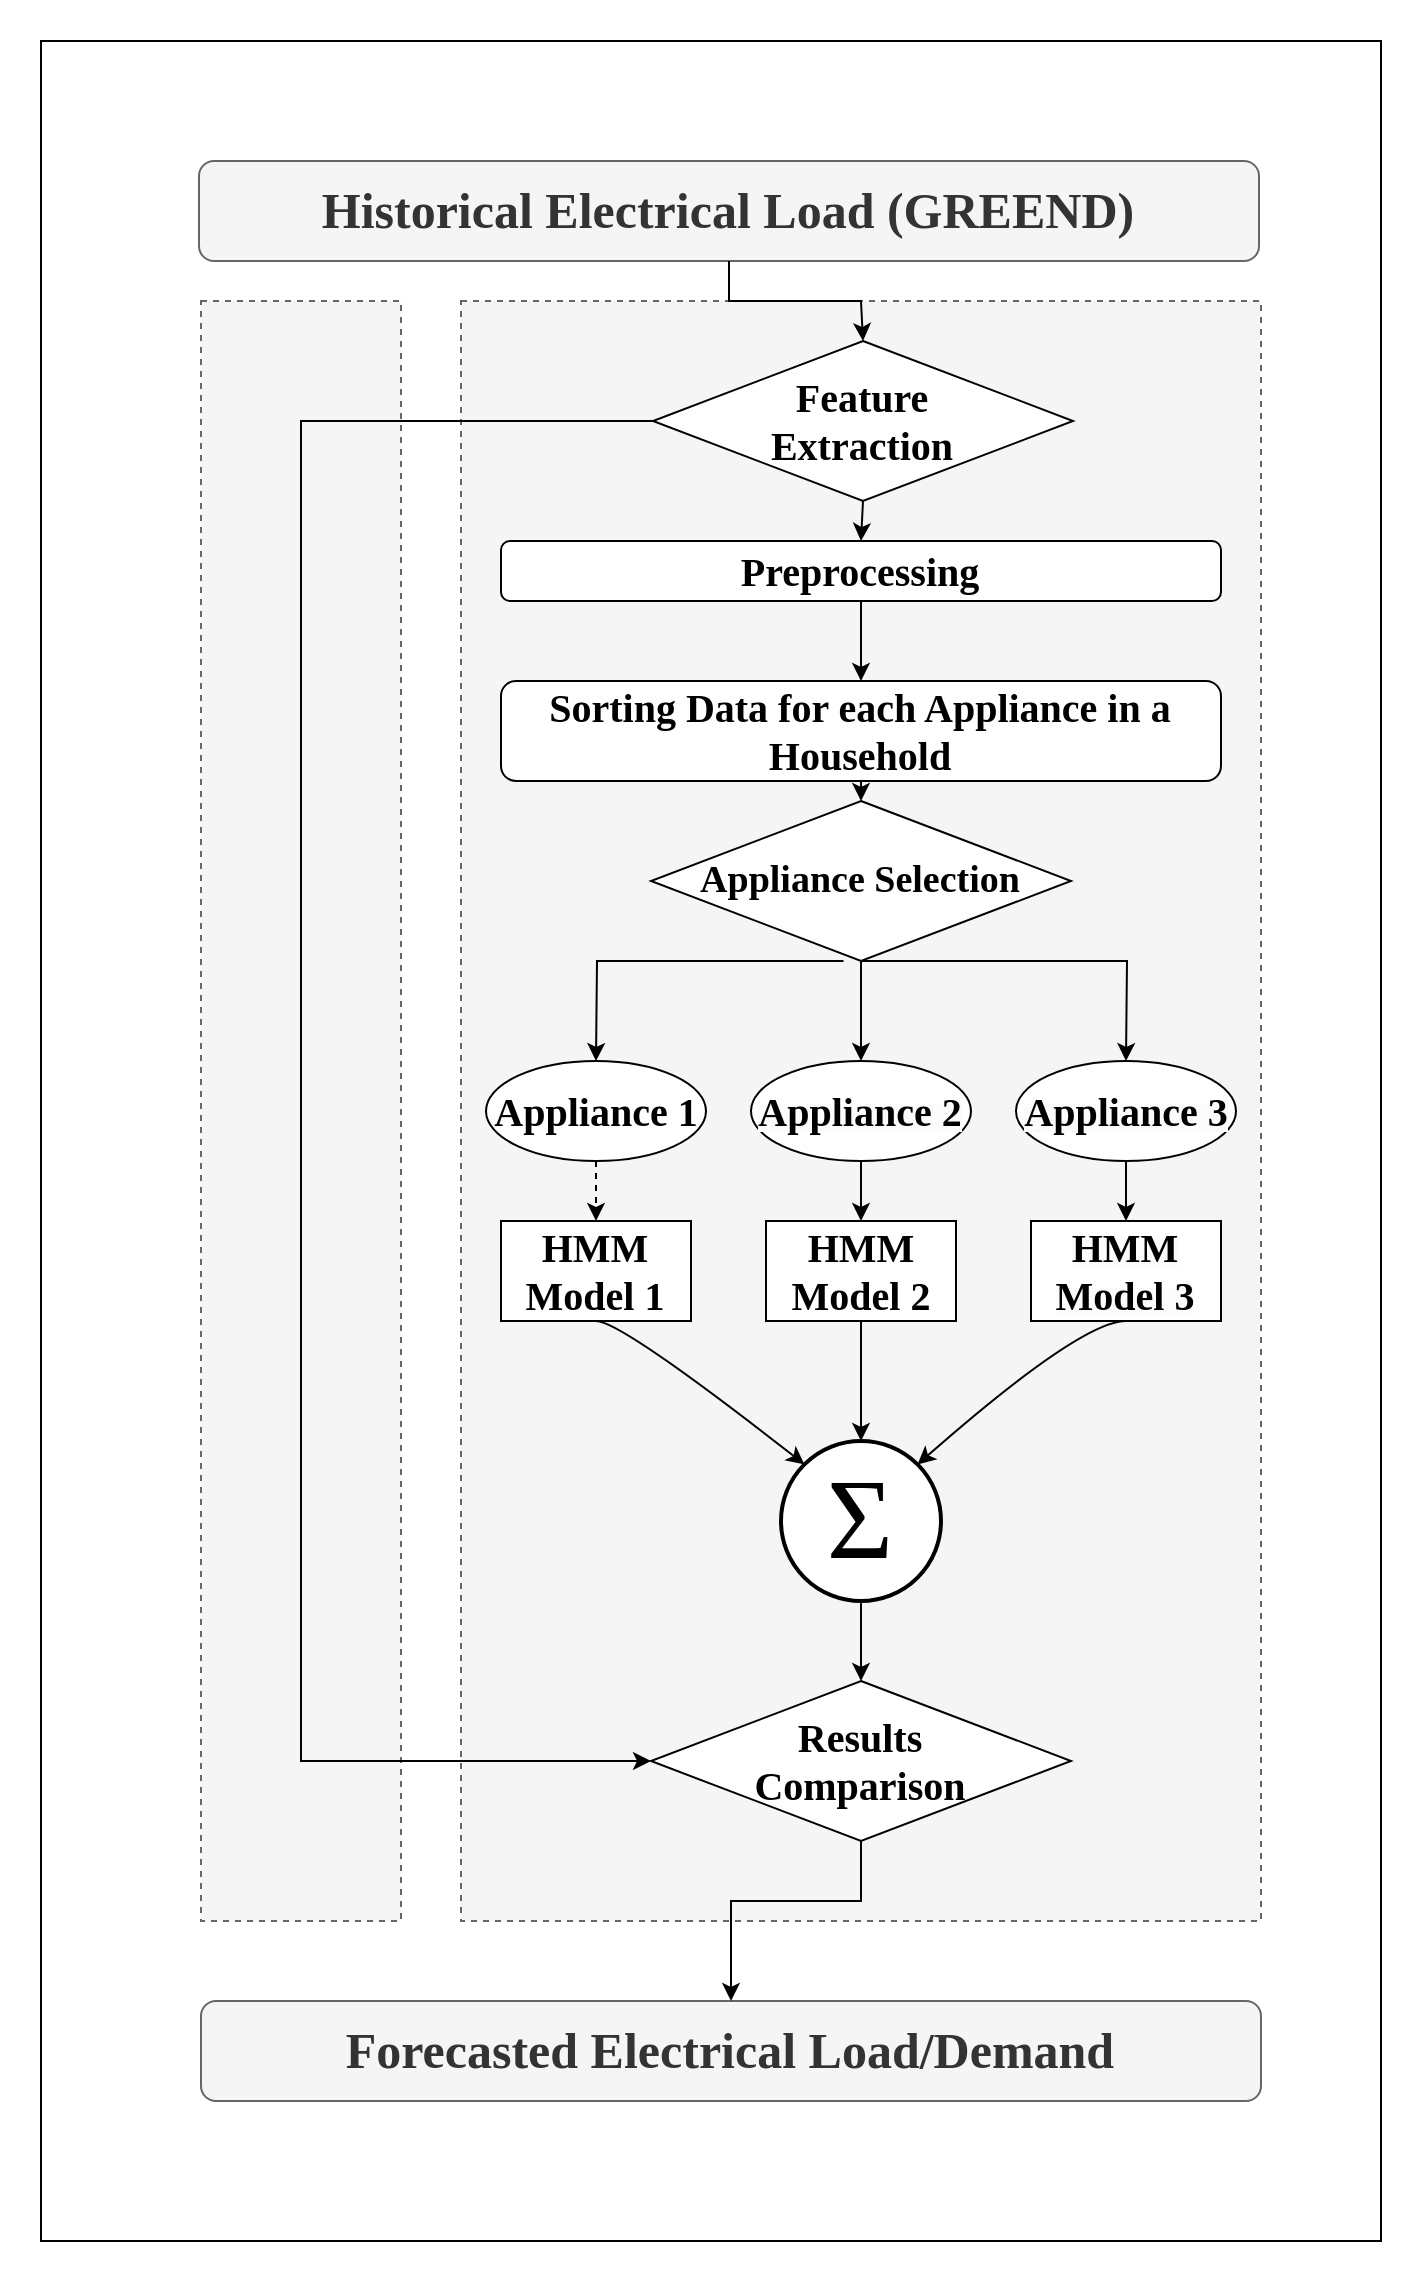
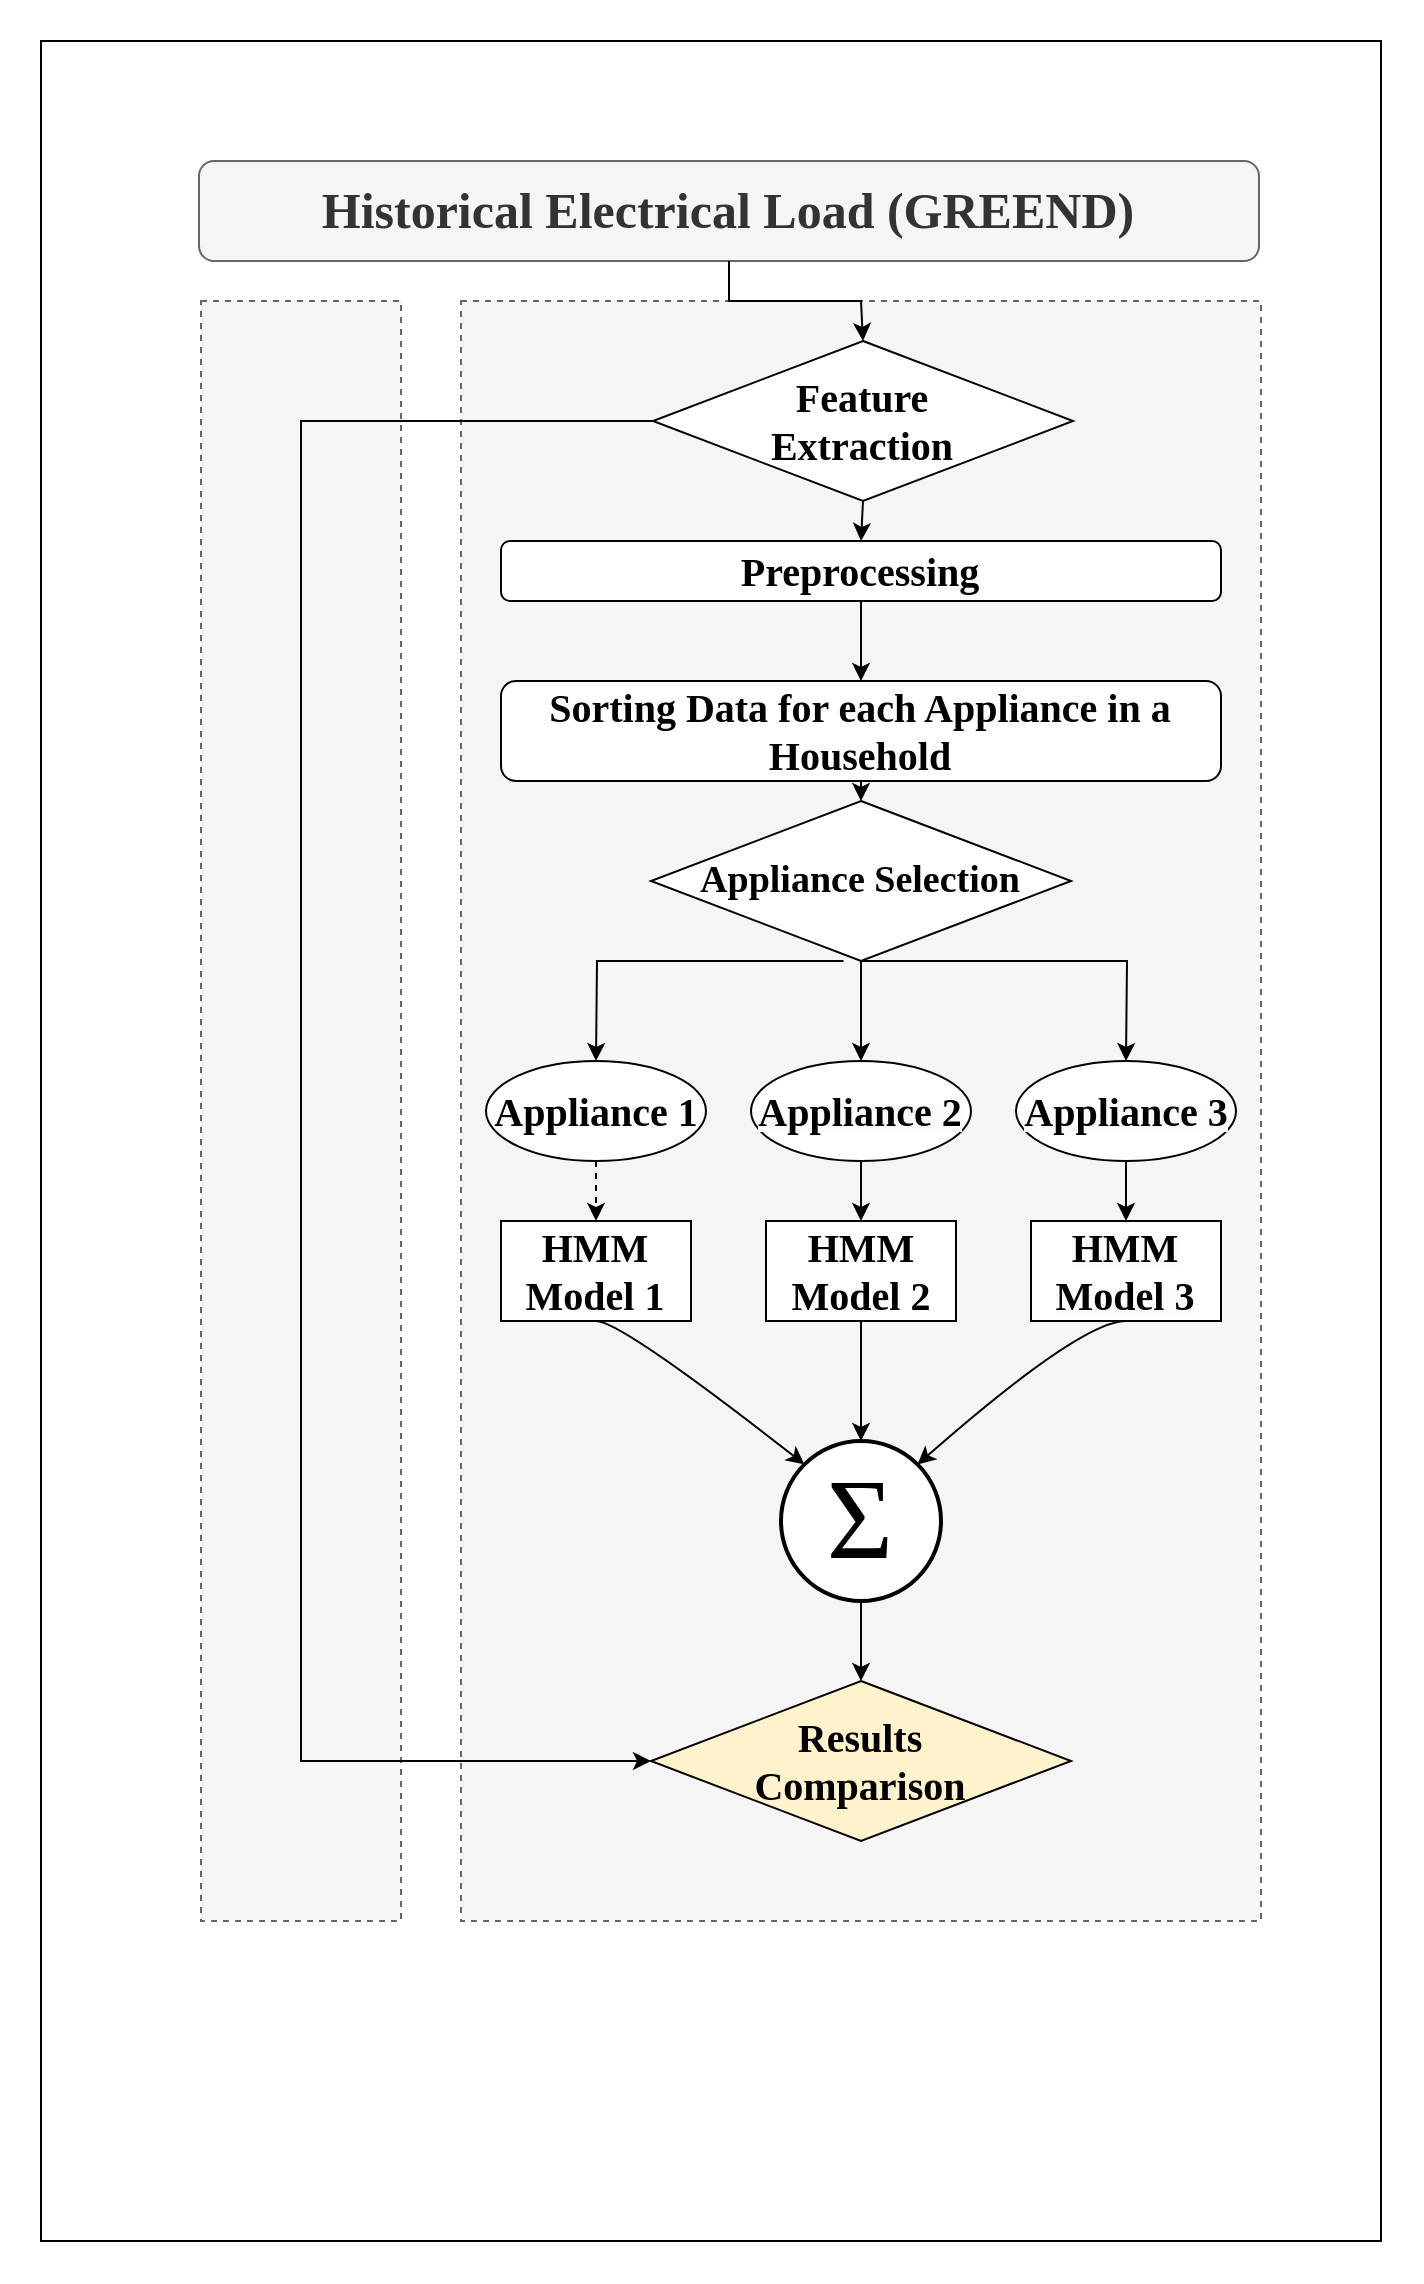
(861, 1761) -> (861, 1761)
(783, 1901) -> none
(731, 2051) -> none
